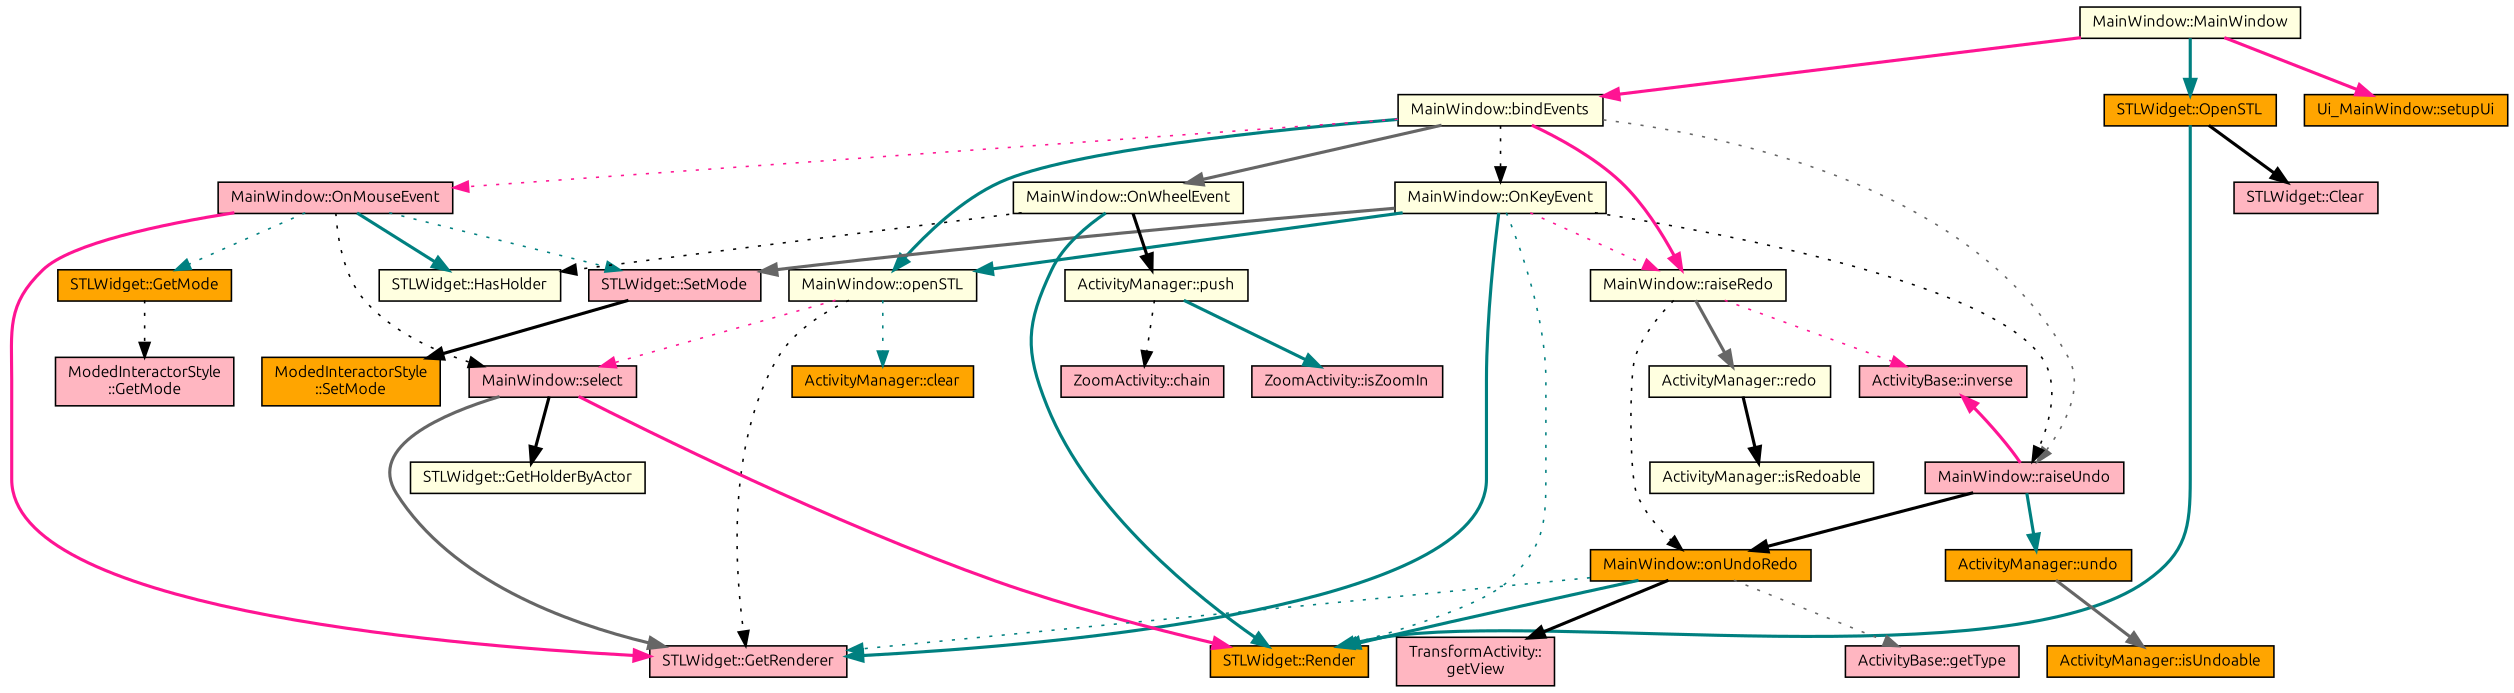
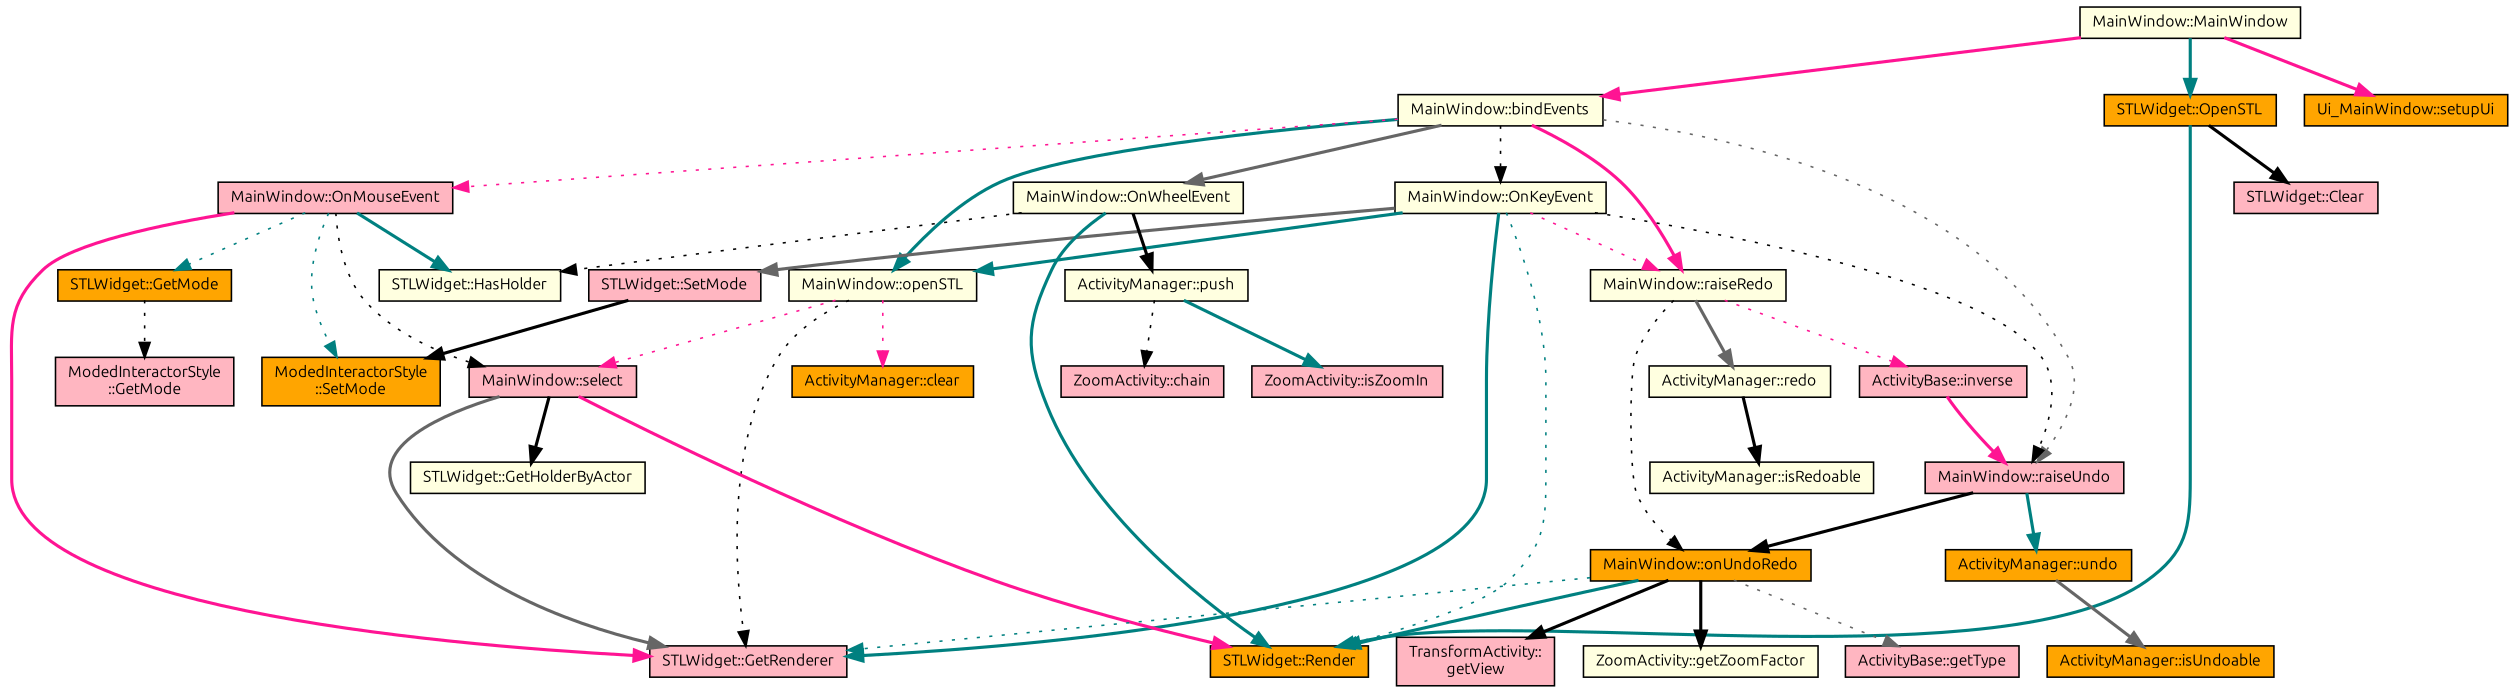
(498, 240) -> (312, 279)
(883, 326) -> (883, 326)
(1998, 434) -> (1969, 425)
none -> (1701, 662)
